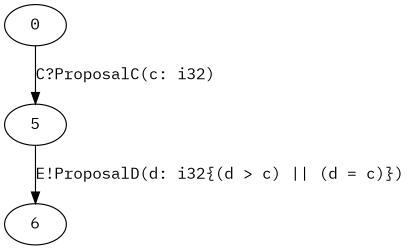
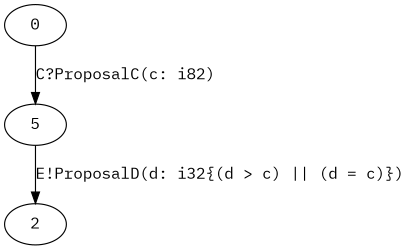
(125, 75) -> (125, 75)
(35, 224) -> (35, 224)
